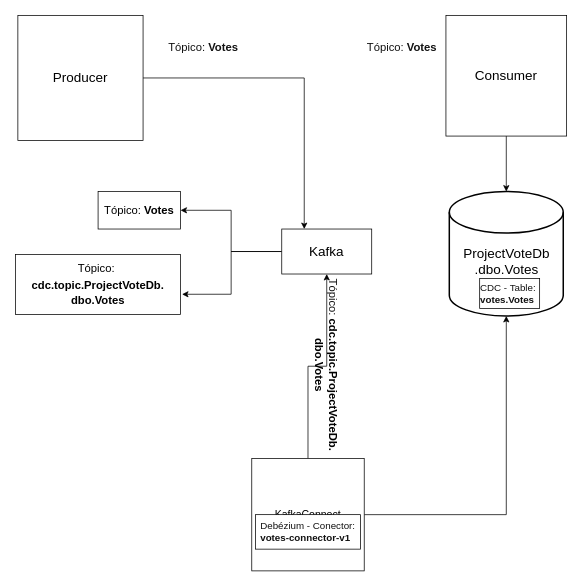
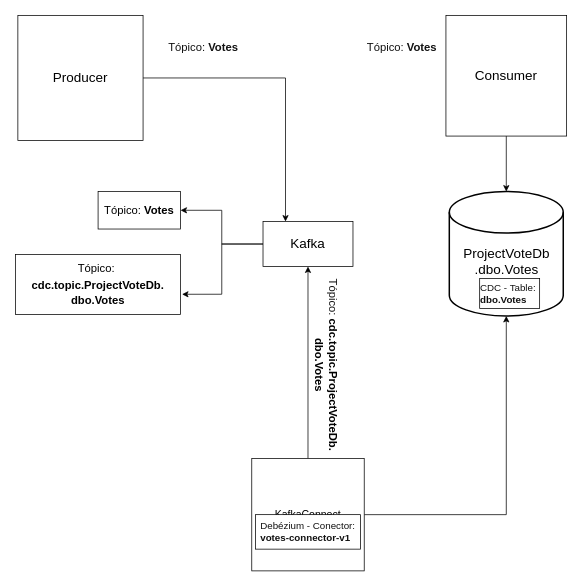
(327, 252) -> (308, 244)
(510, 294) -> (510, 294)
